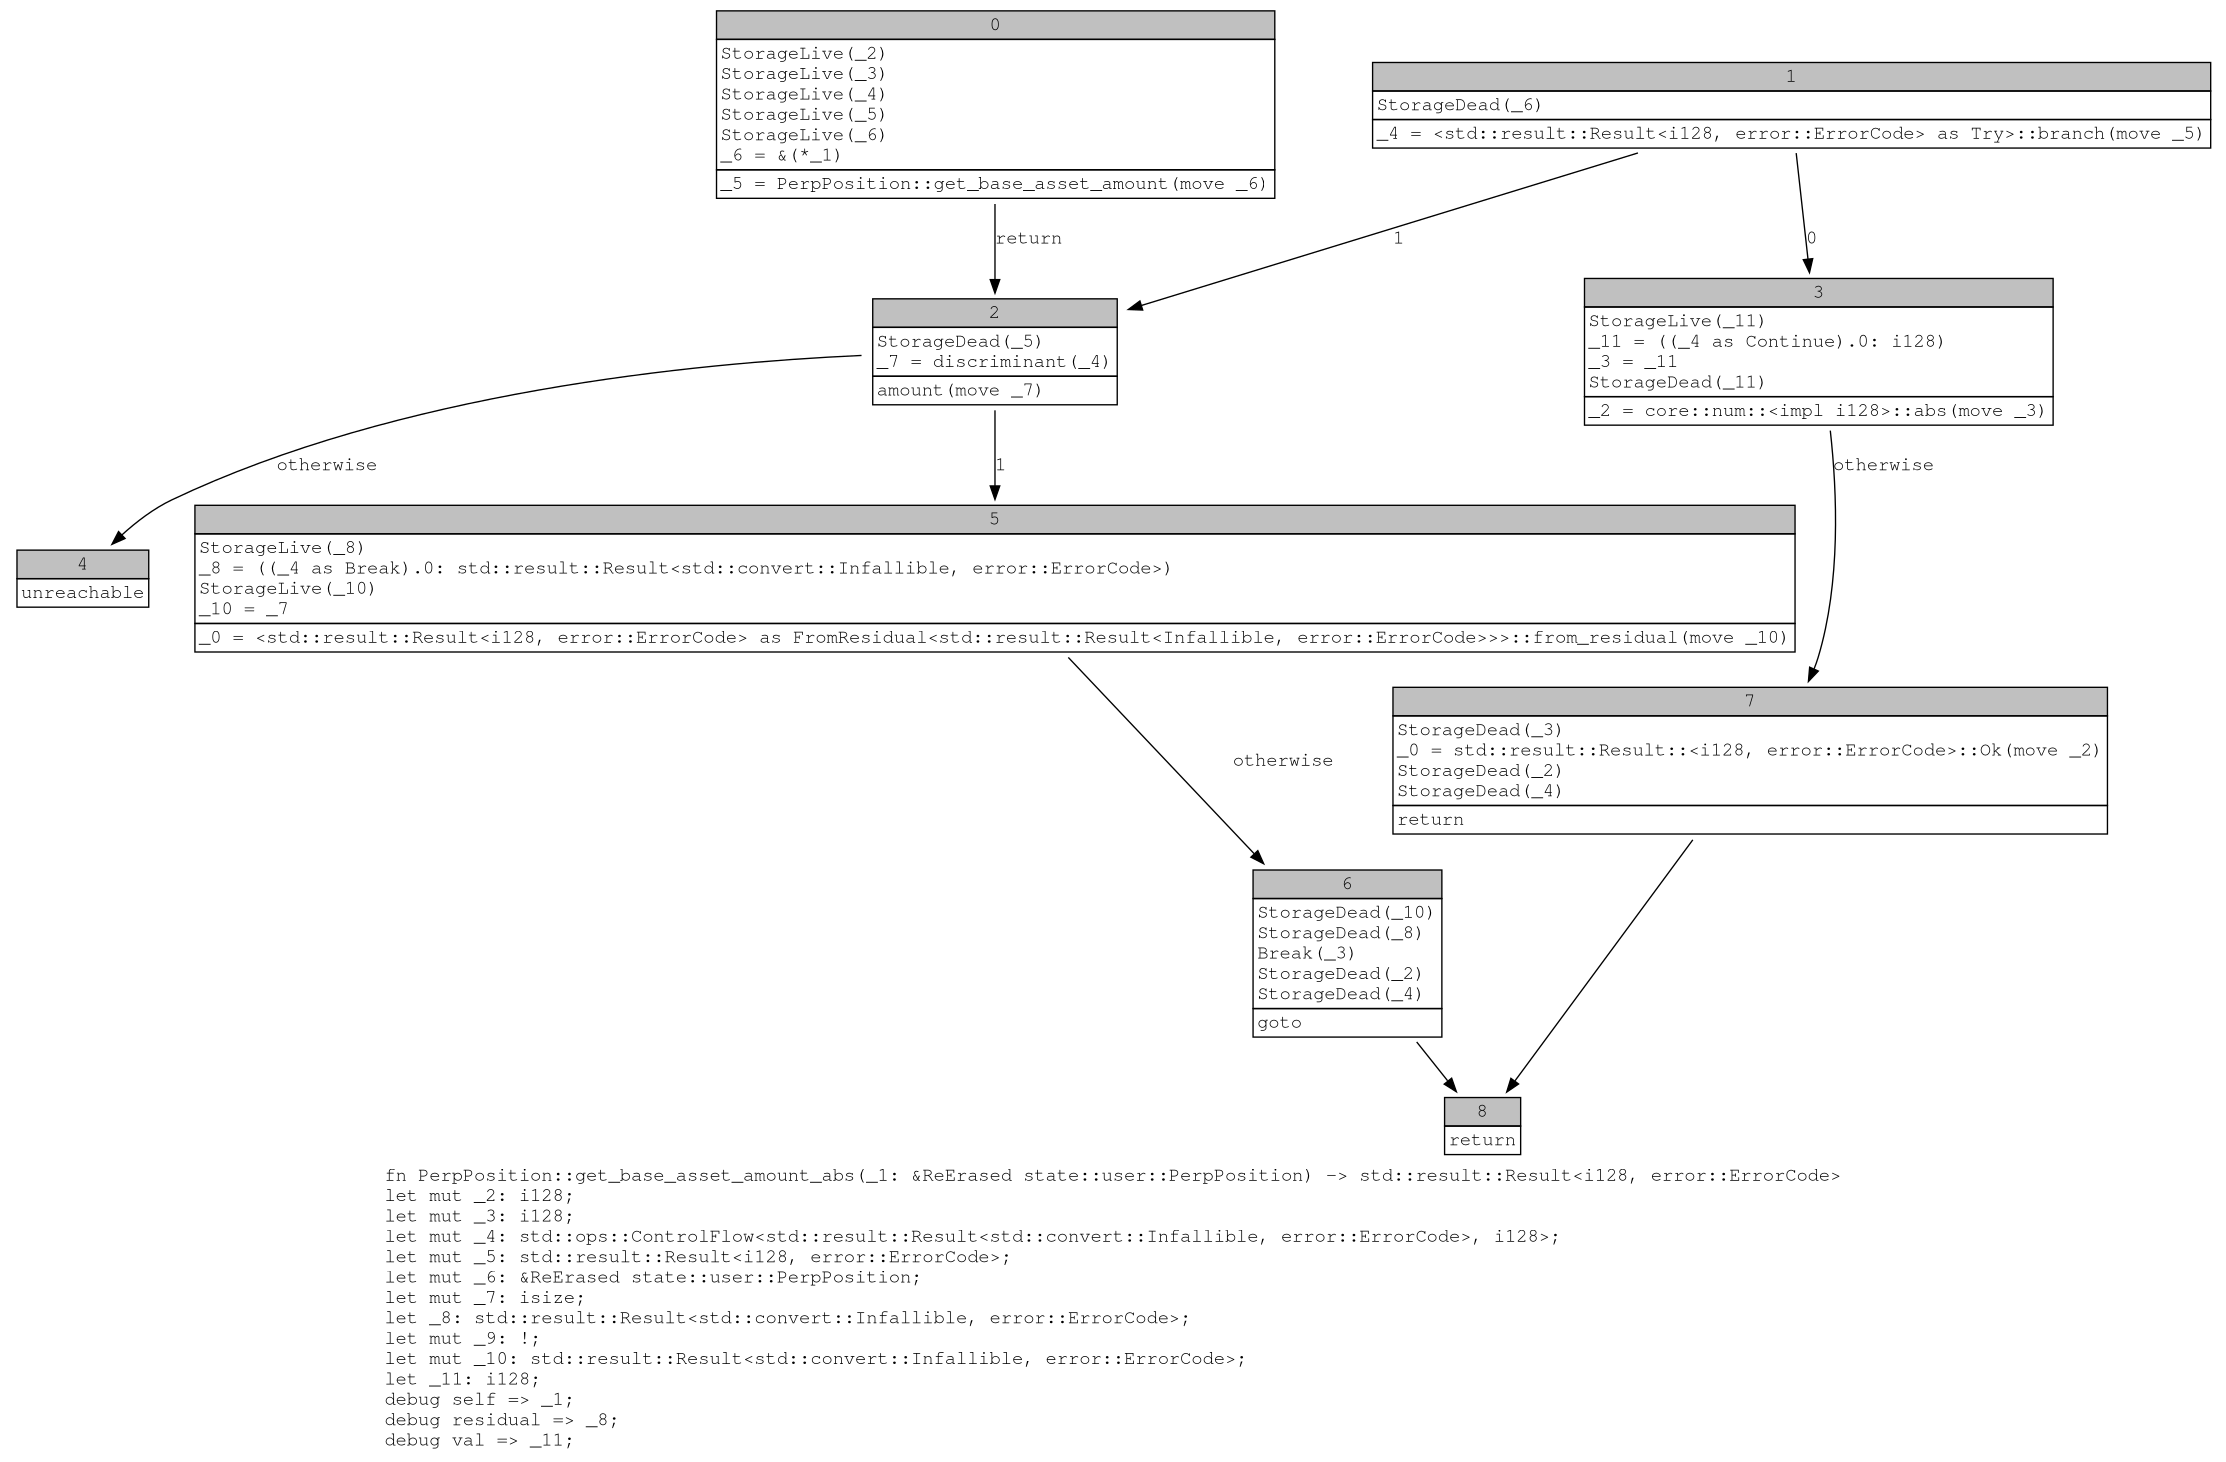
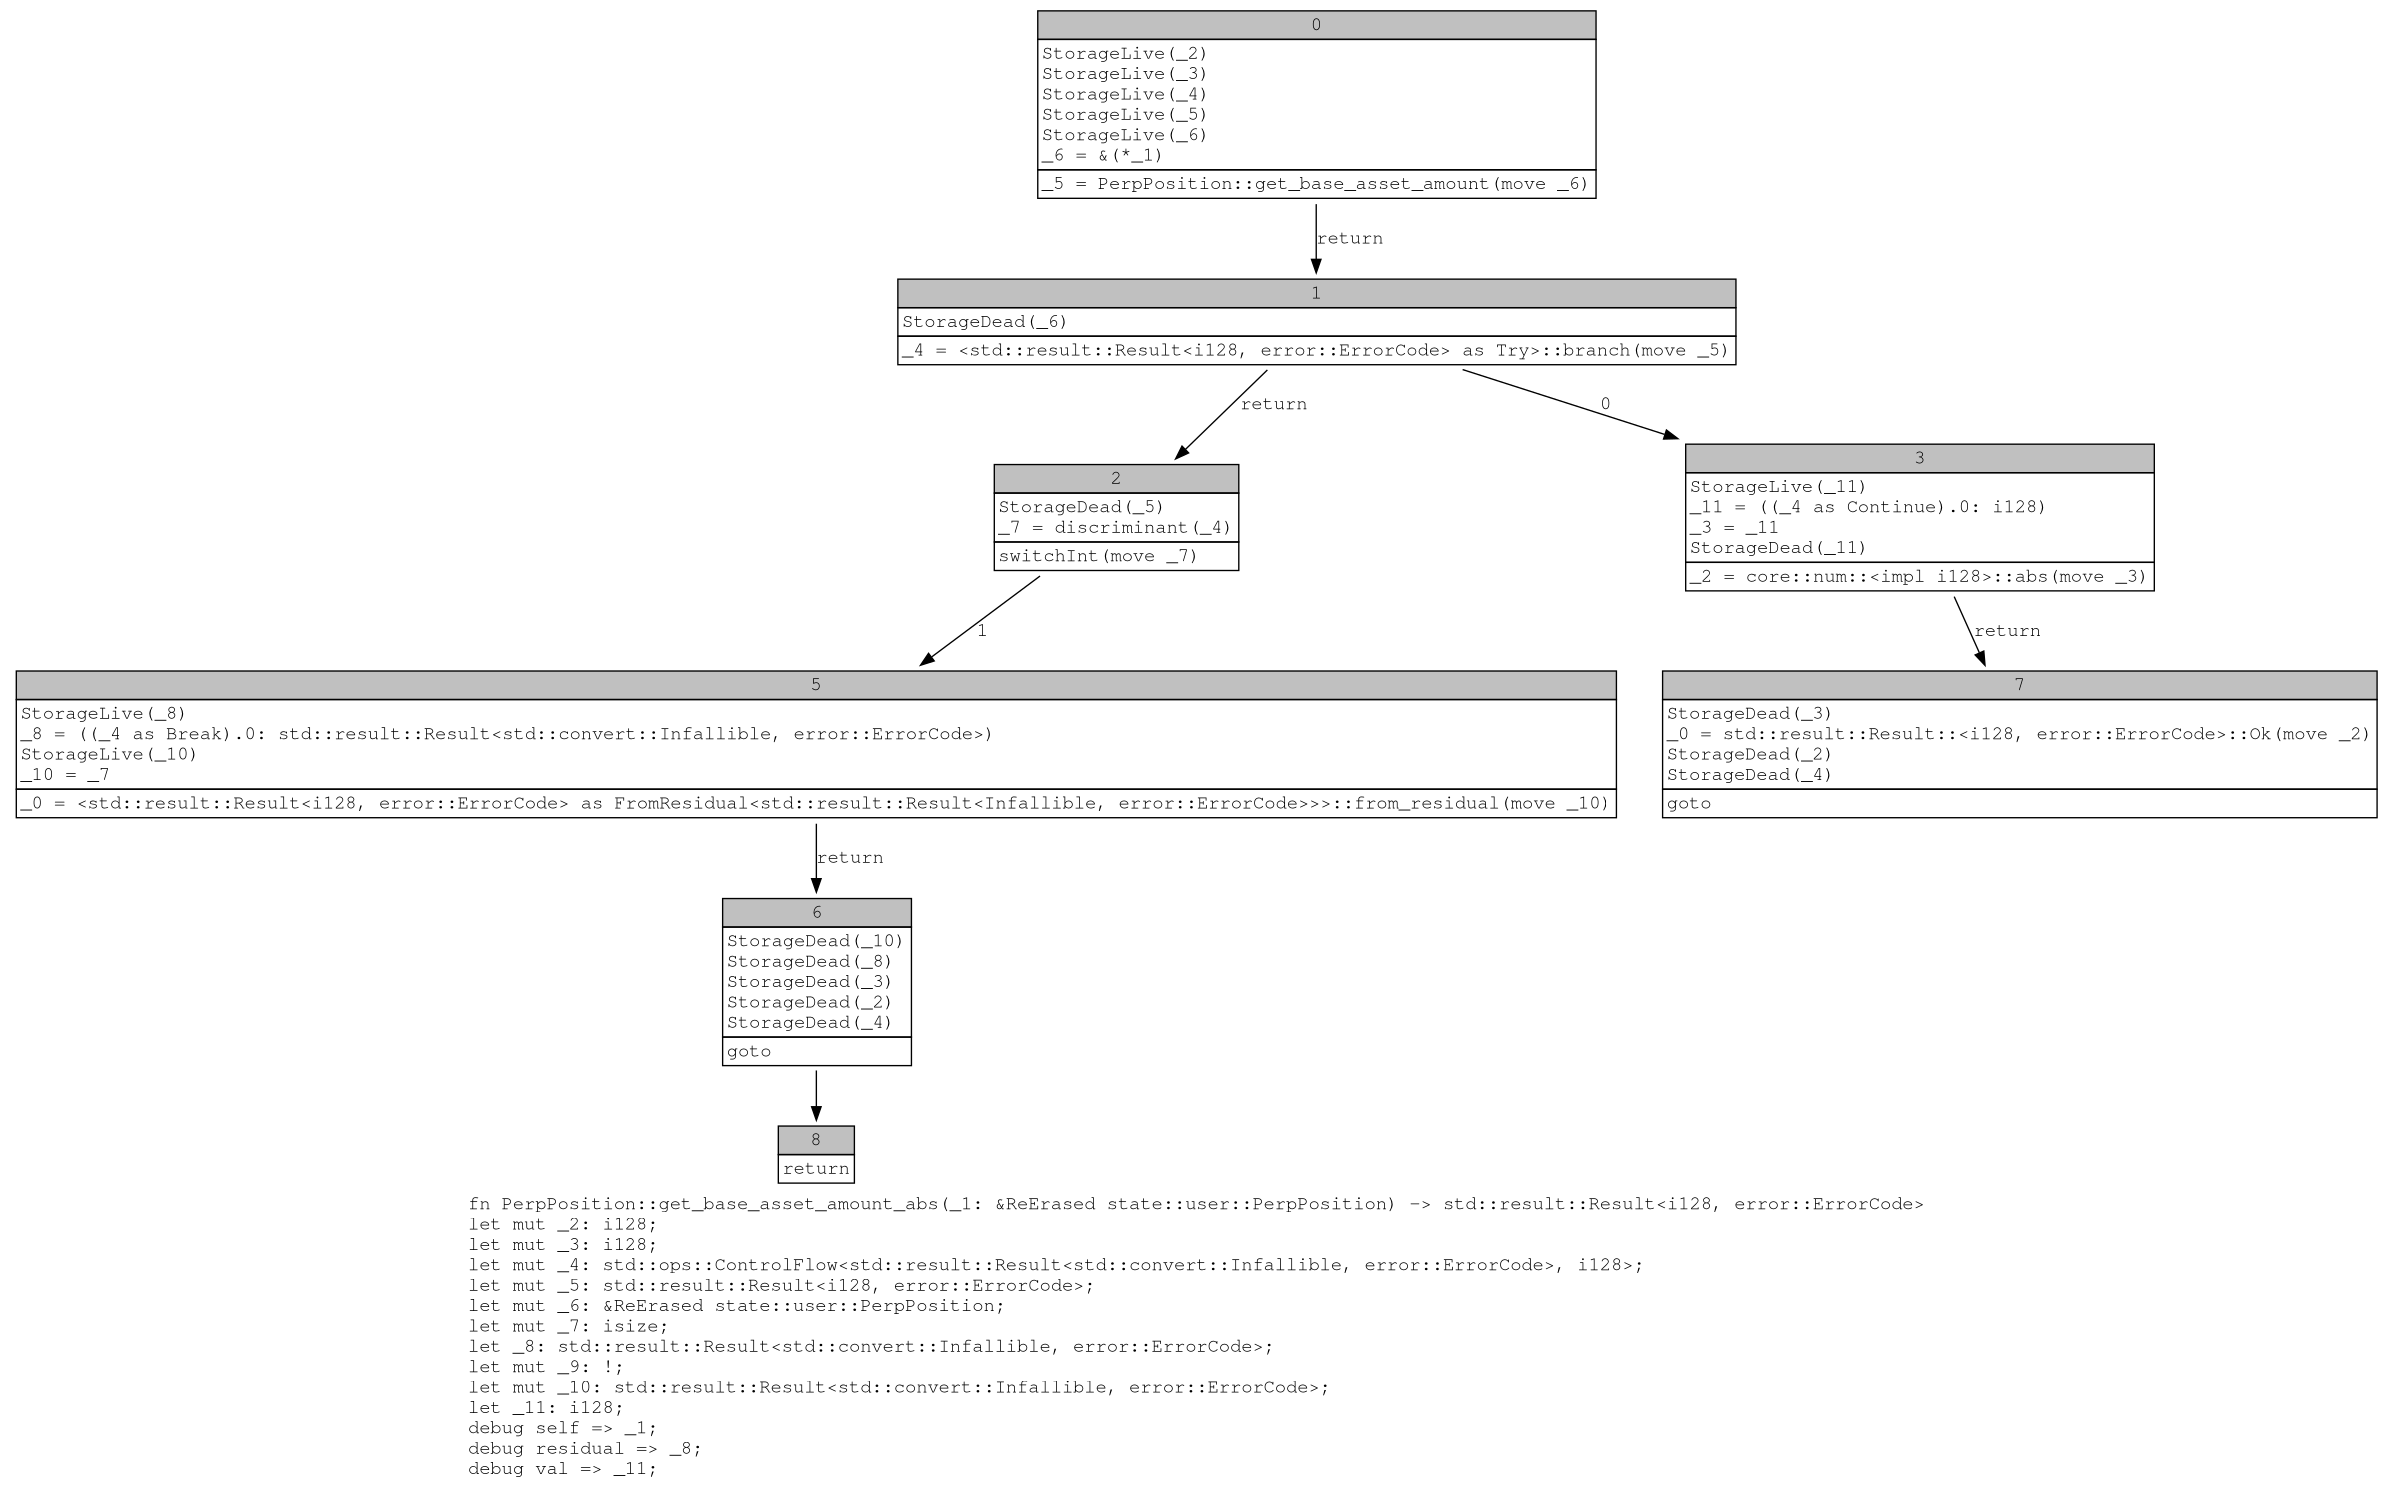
(1399, 238) -> (1274, 404)
(995, 242) -> (1316, 232)
(961, 390) -> (1100, 556)
(1884, 465) -> (2008, 631)
(82, 579) -> none
(1284, 761) -> (850, 858)
(1431, 819) -> (1690, 803)
(1308, 953) -> (811, 981)
(1604, 960) -> none
